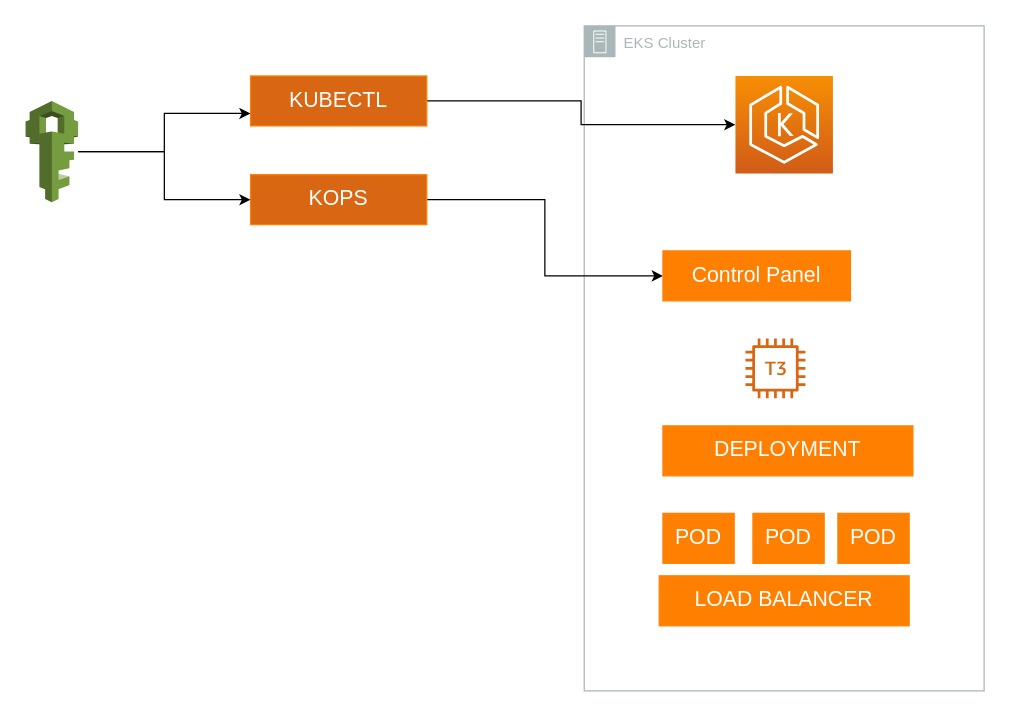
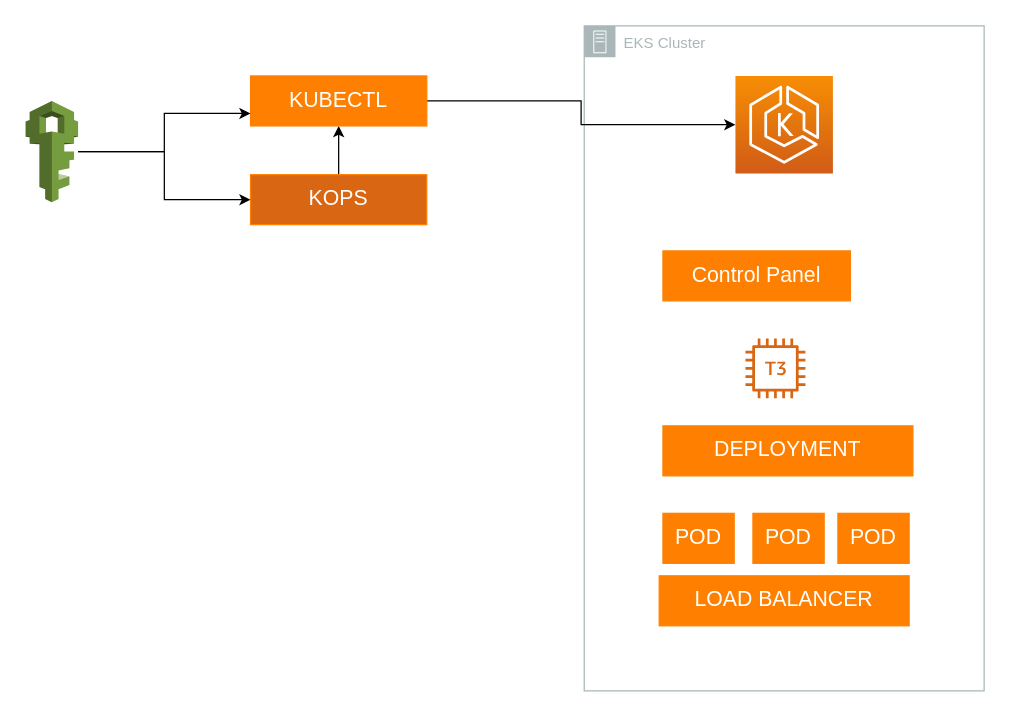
(339, 101) -> (339, 101)
(545, 233) -> (339, 153)
